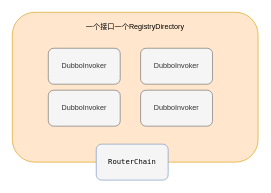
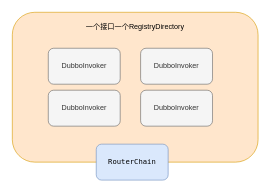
(132, 162) -> (132, 162)
